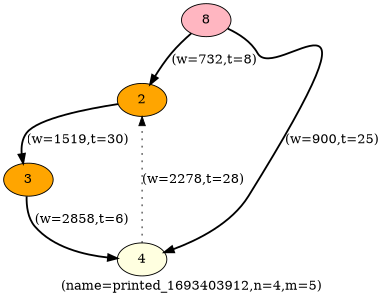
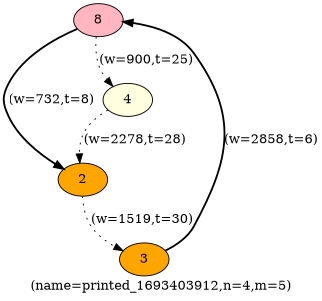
(60, 116) -> (91, 226)
(294, 119) -> (97, 59)
(54, 242) -> (224, 123)
